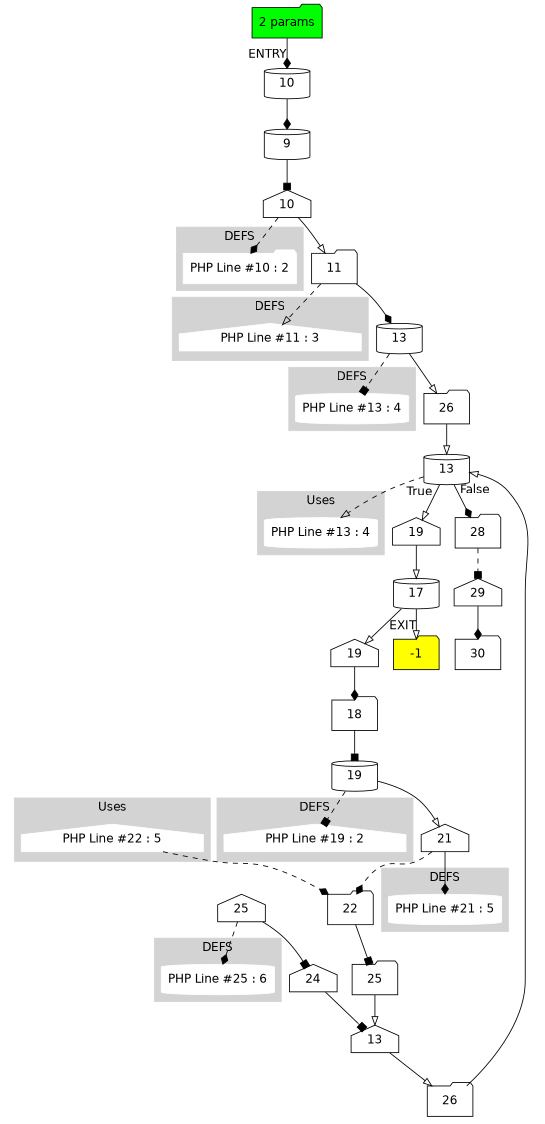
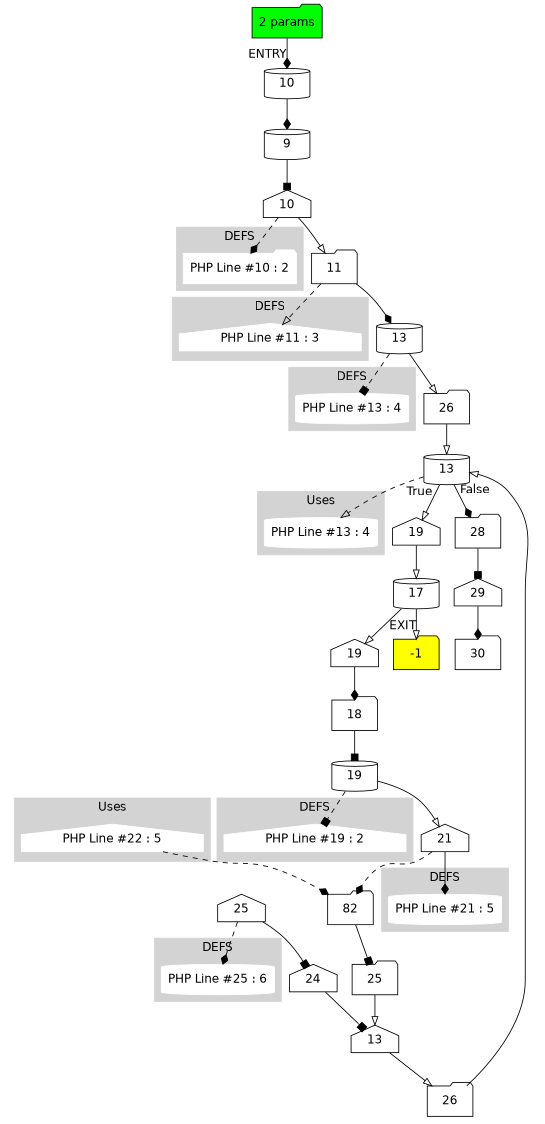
(478, 559) -> (478, 559)
(350, 909) -> (350, 909)
